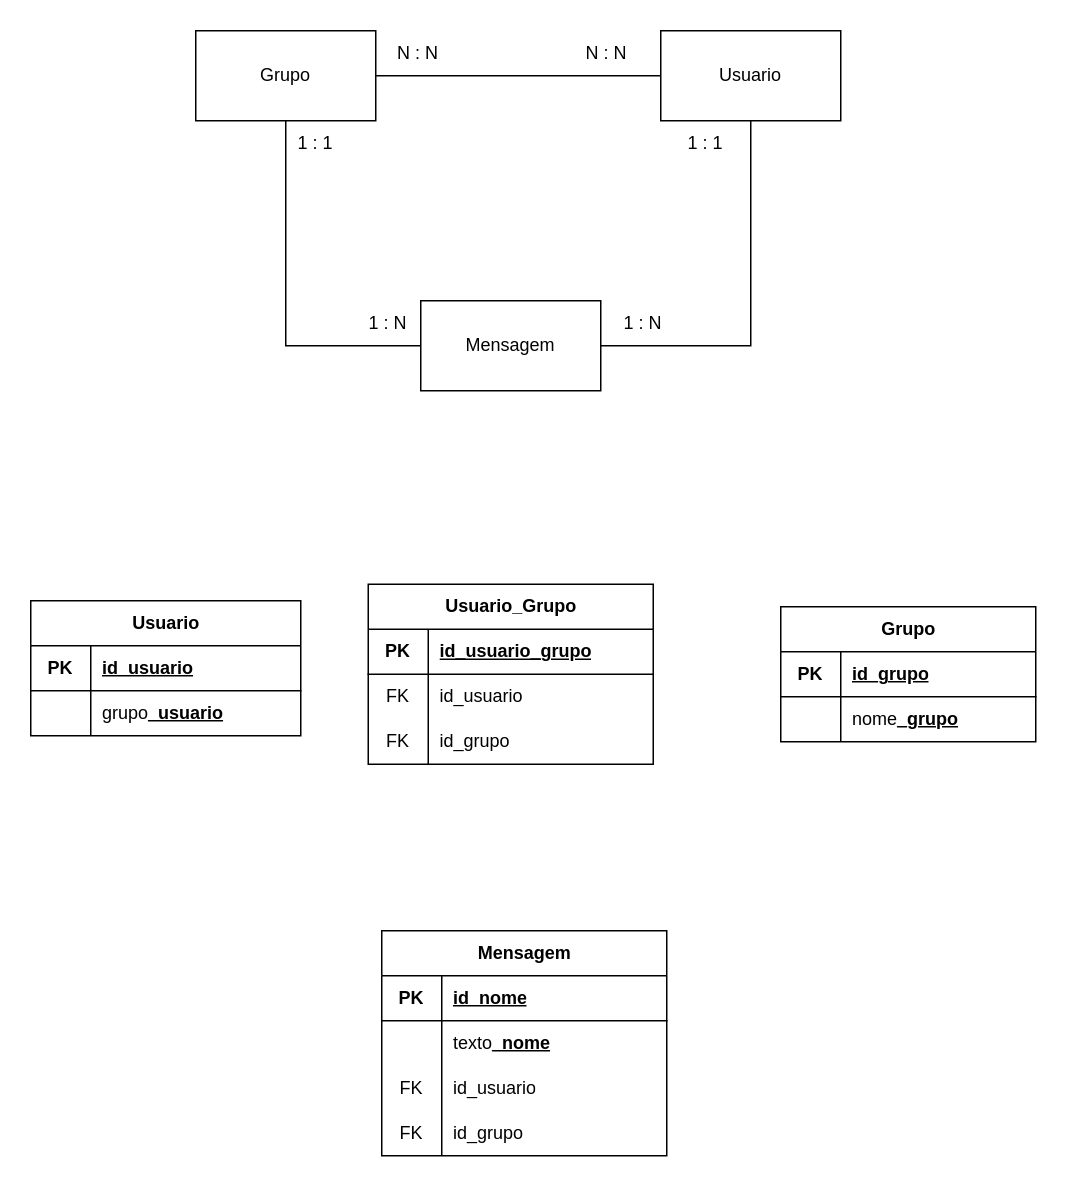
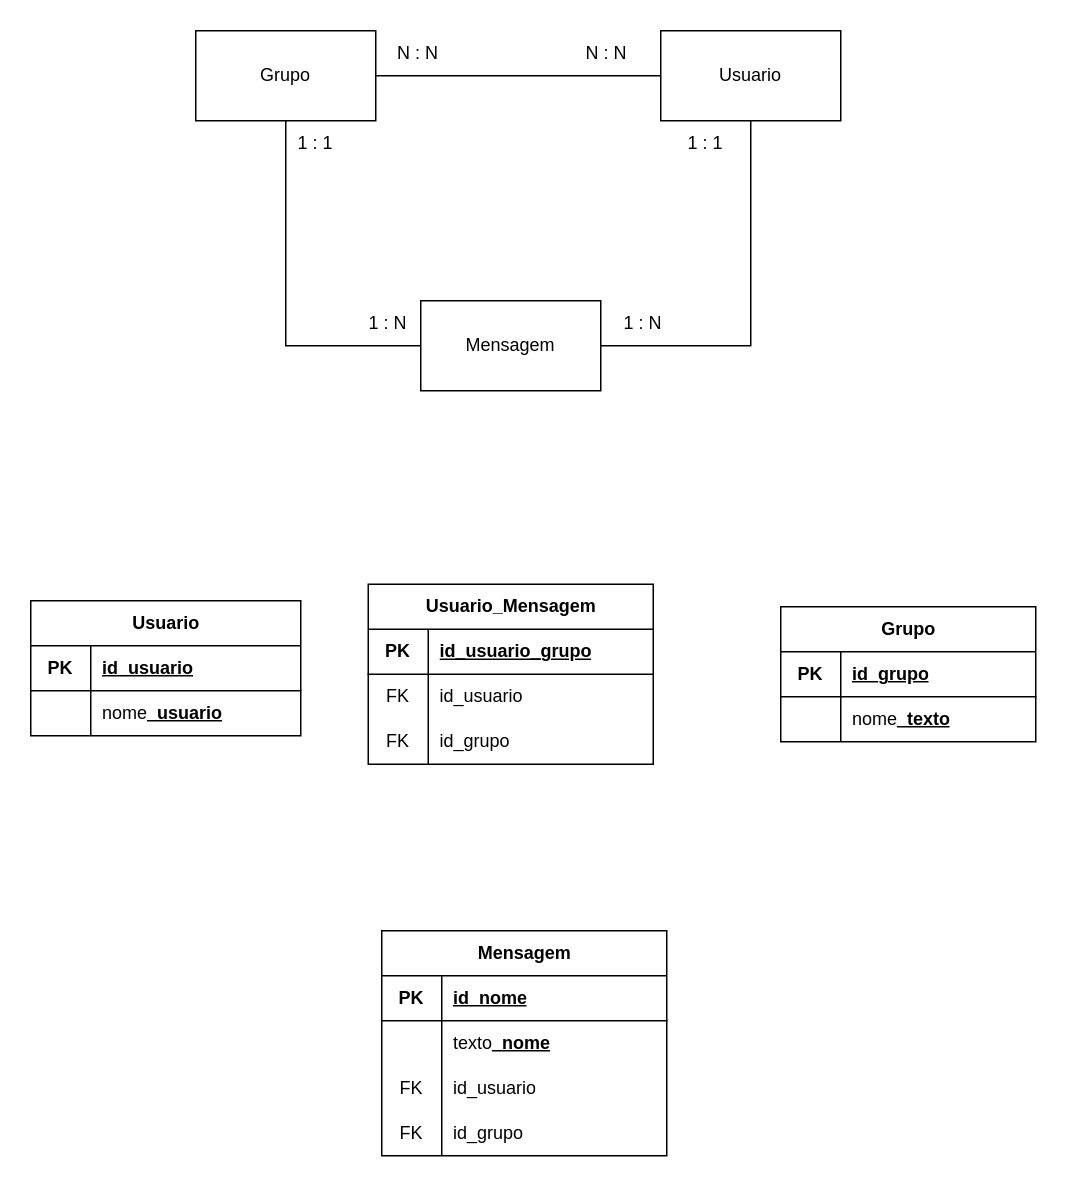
(512, 607) -> (512, 607)
(166, 713) -> (161, 713)
(903, 719) -> (903, 719)
